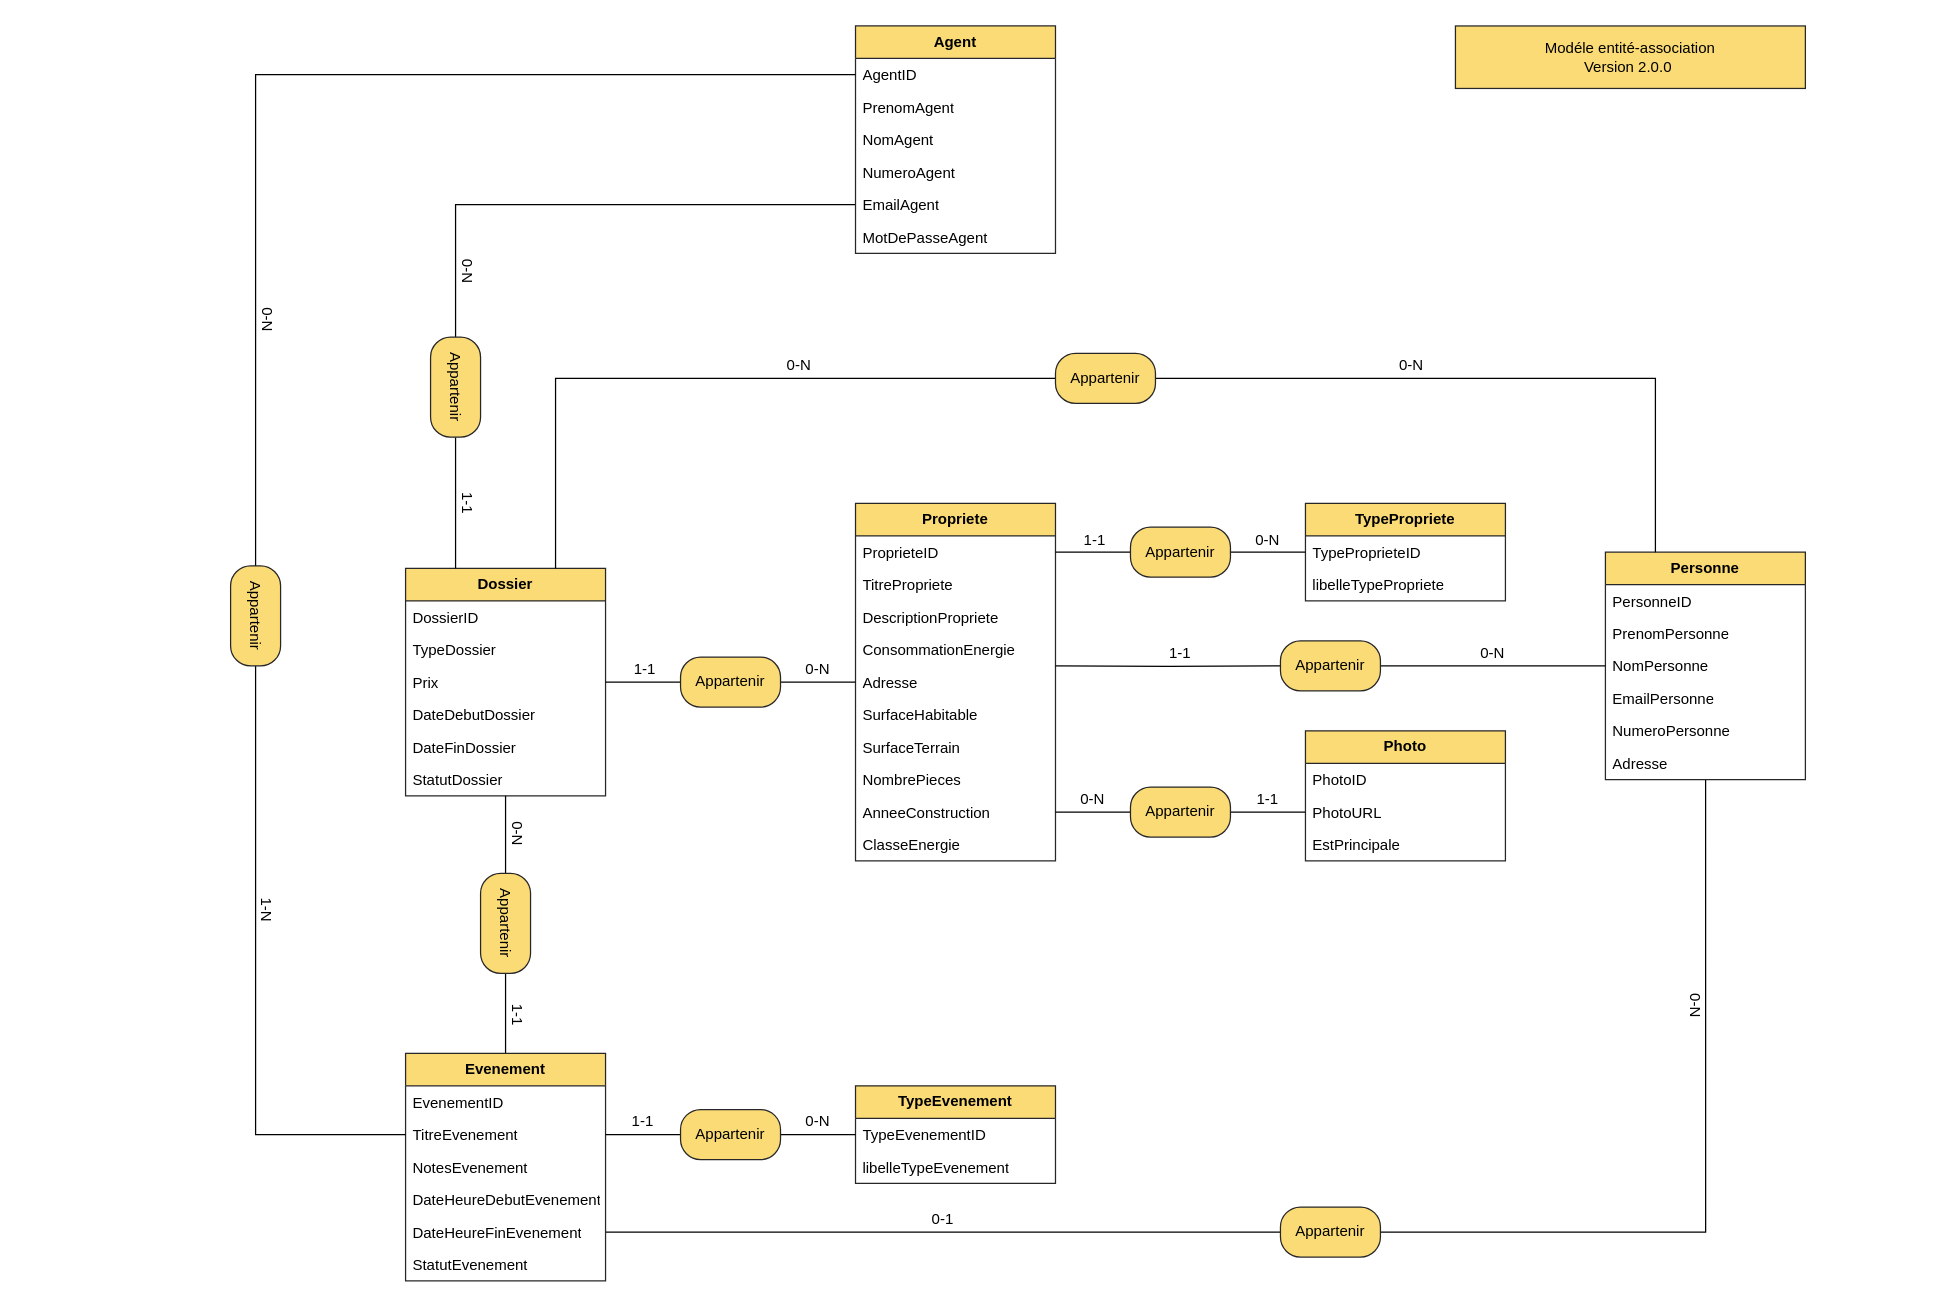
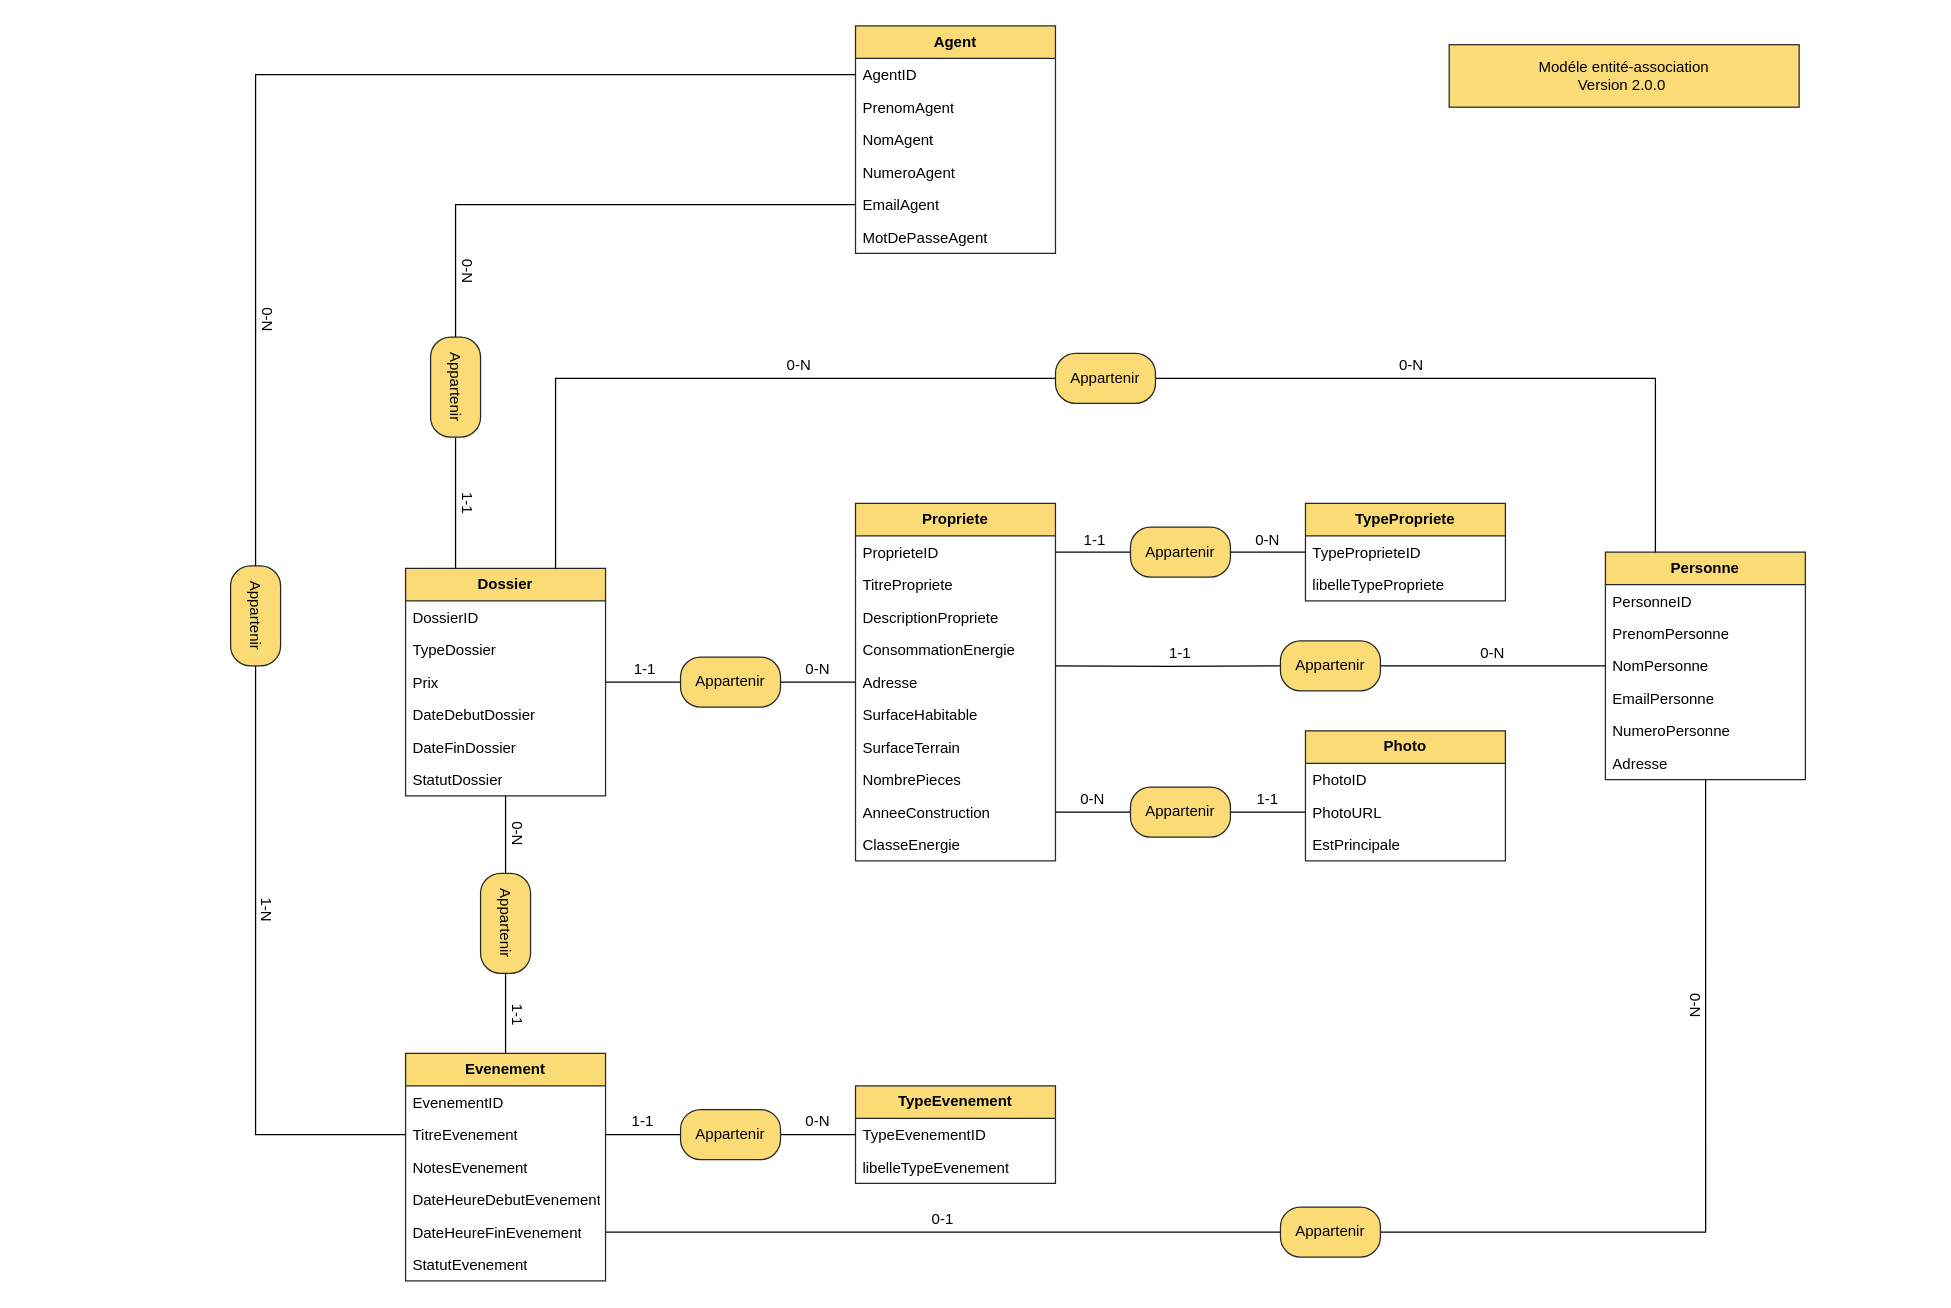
(1631, 57) -> (1624, 76)
